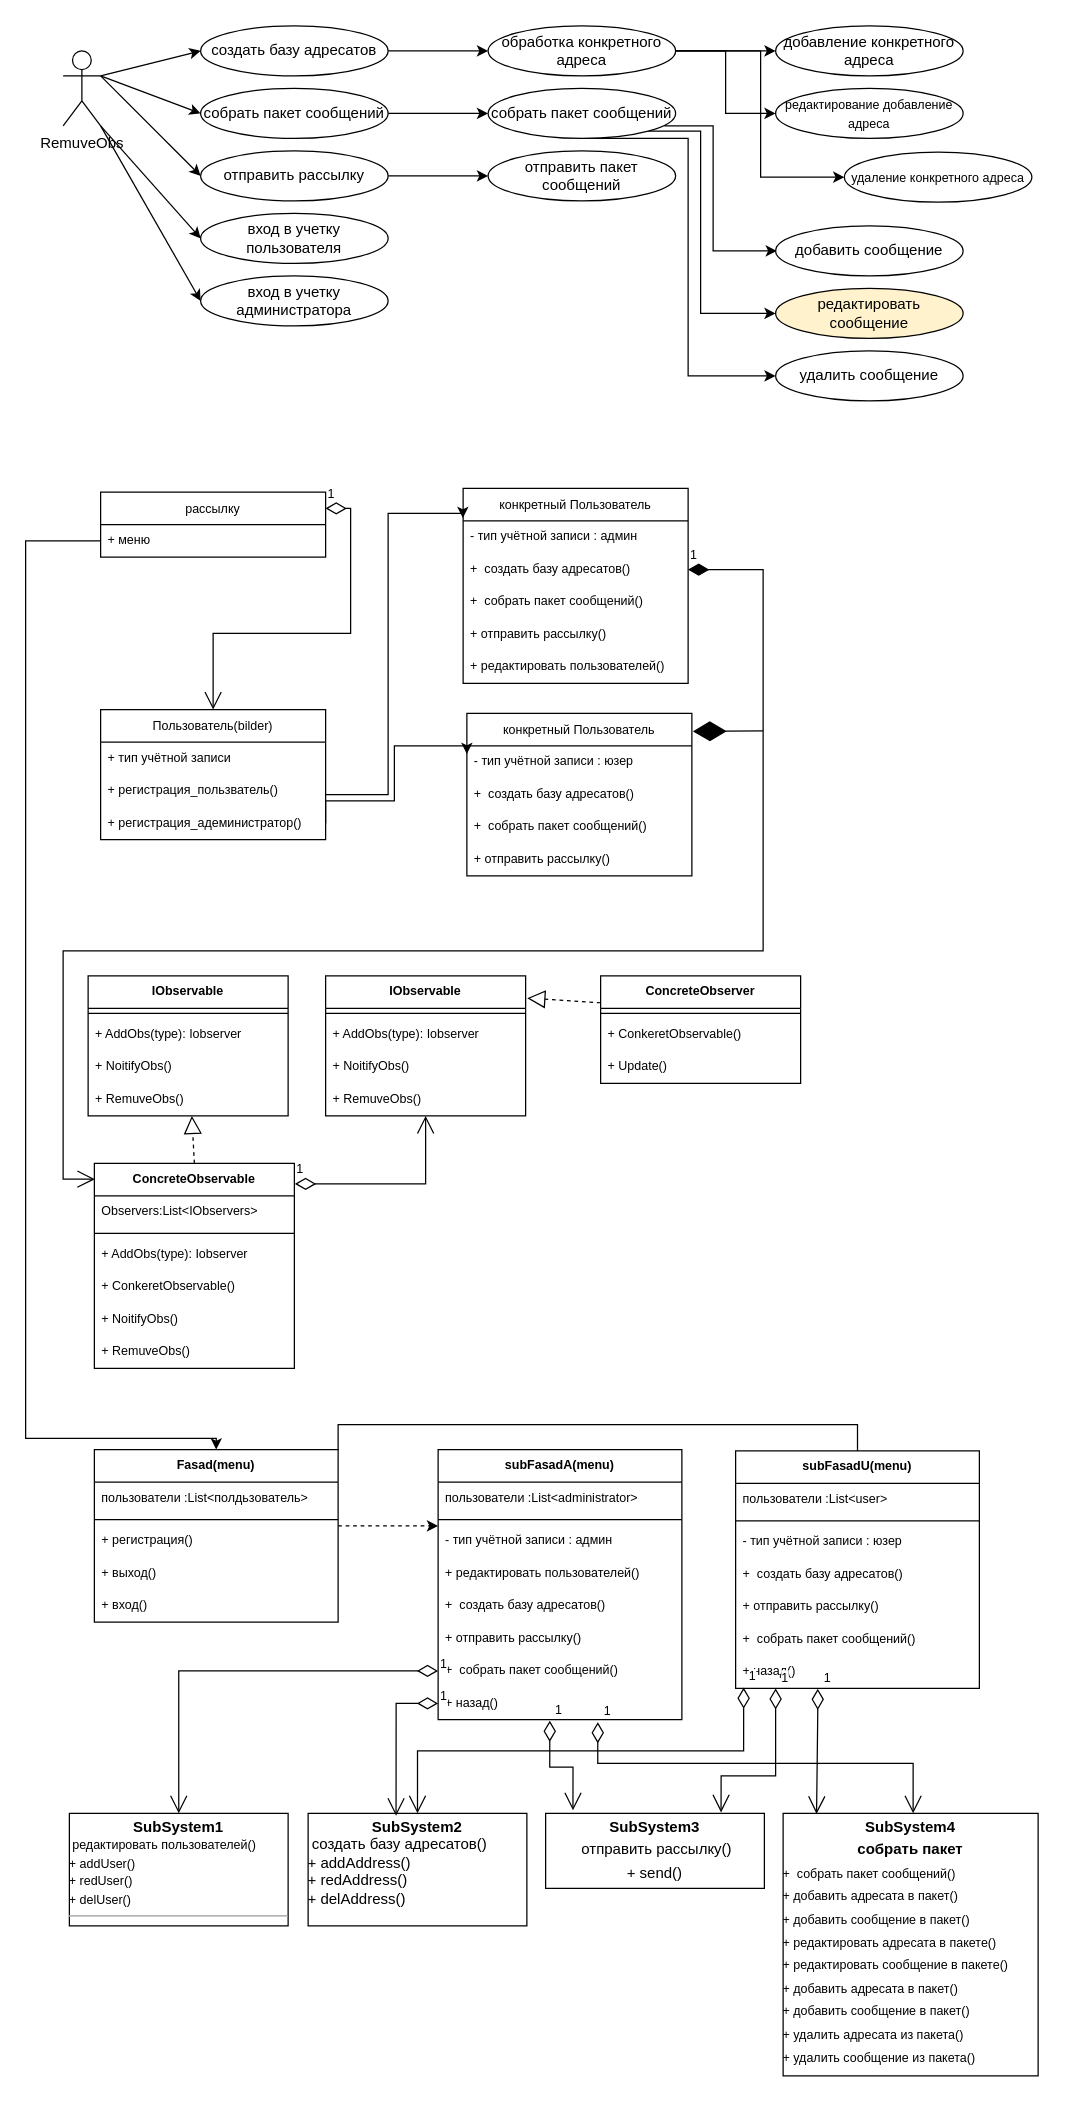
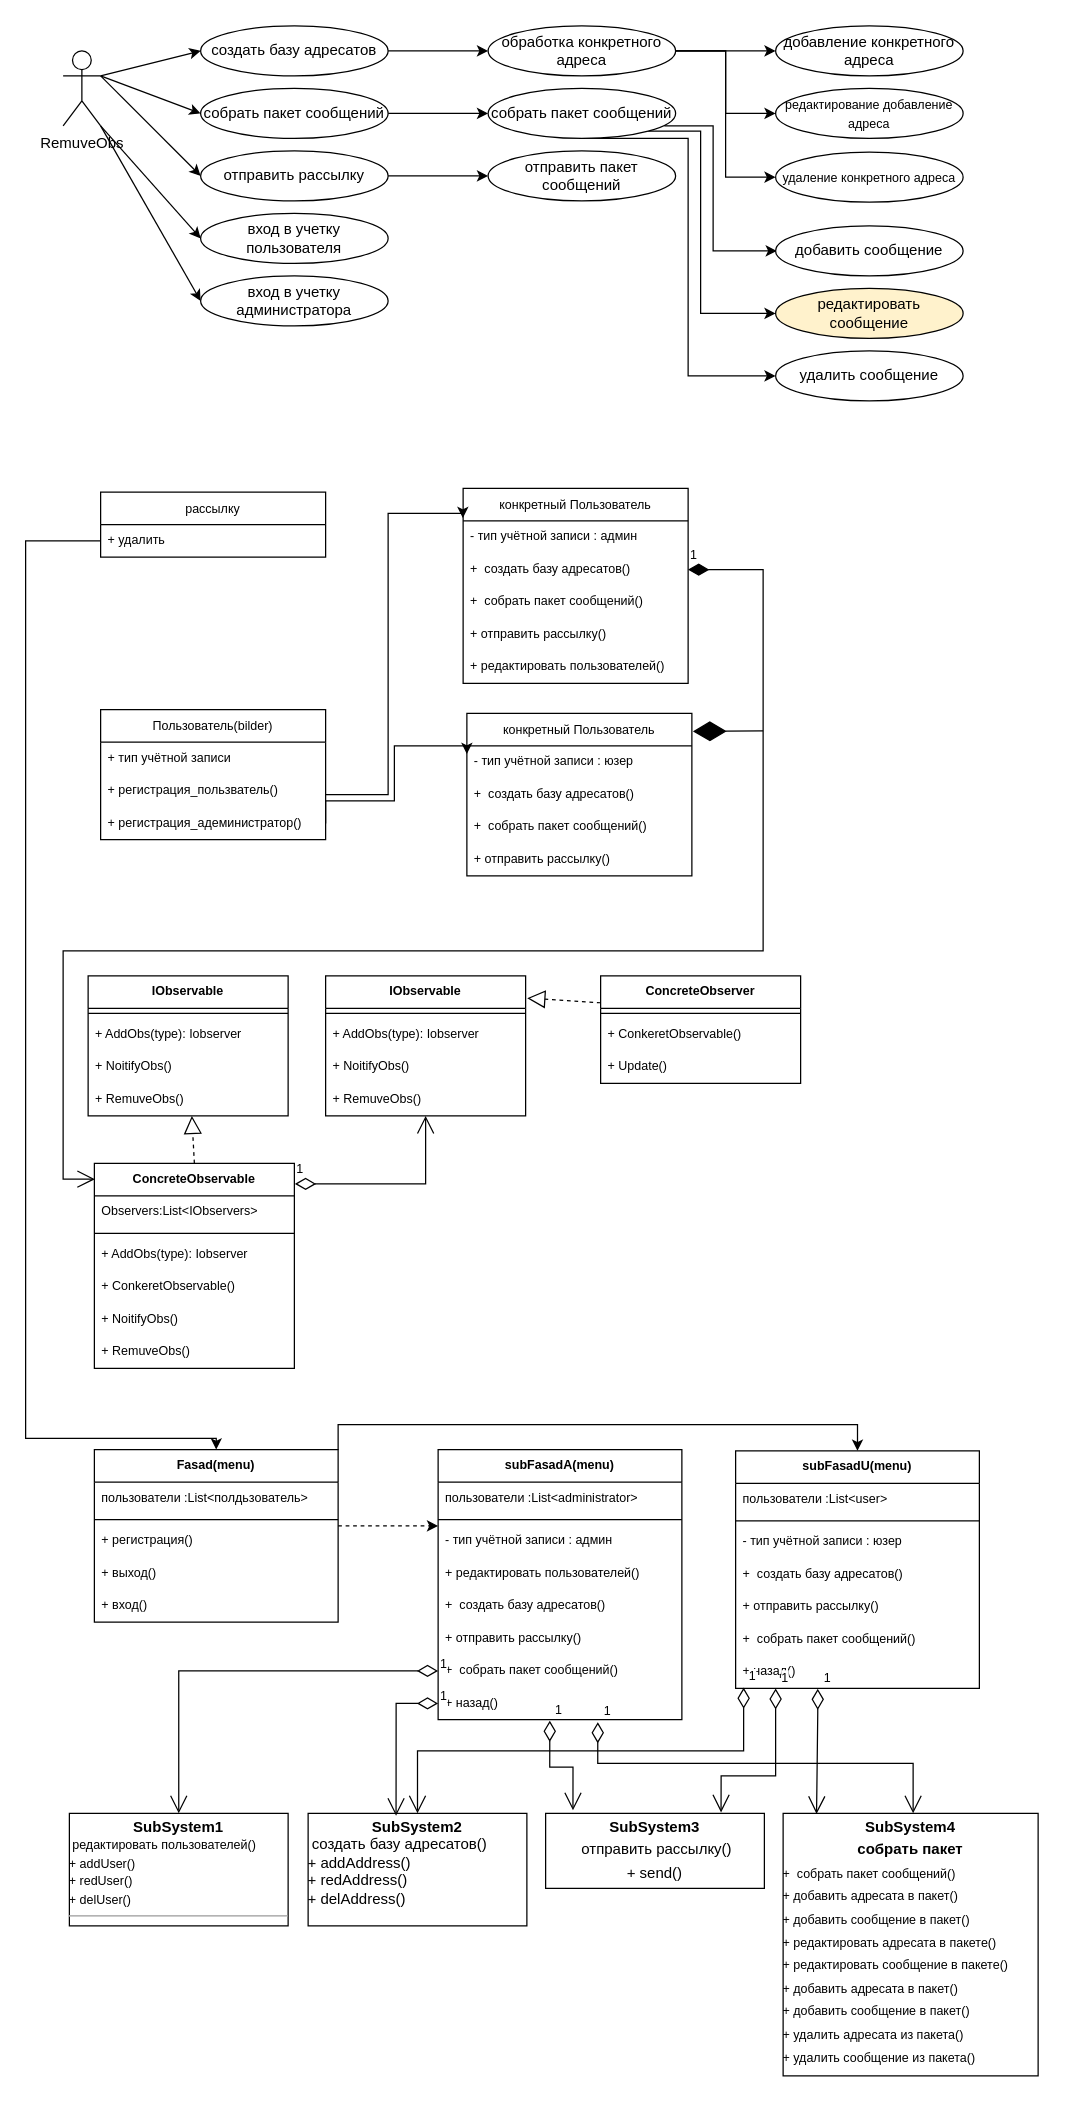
(938, 177) -> (869, 177)
(127, 540) -> (137, 540)
(310, 633) -> none
(858, 1444) -> (858, 1441)
